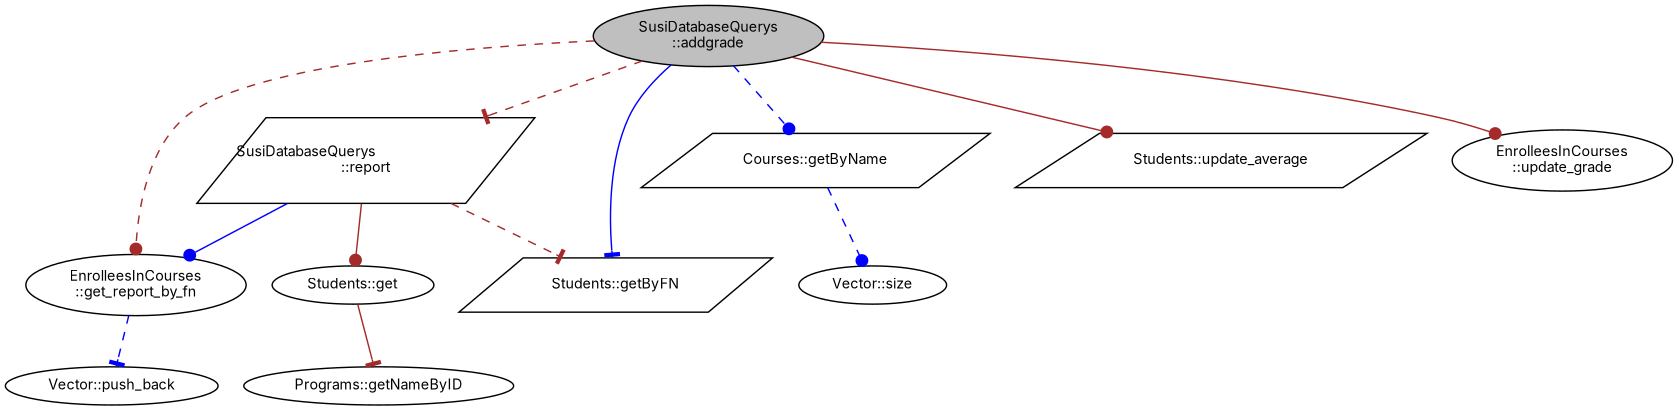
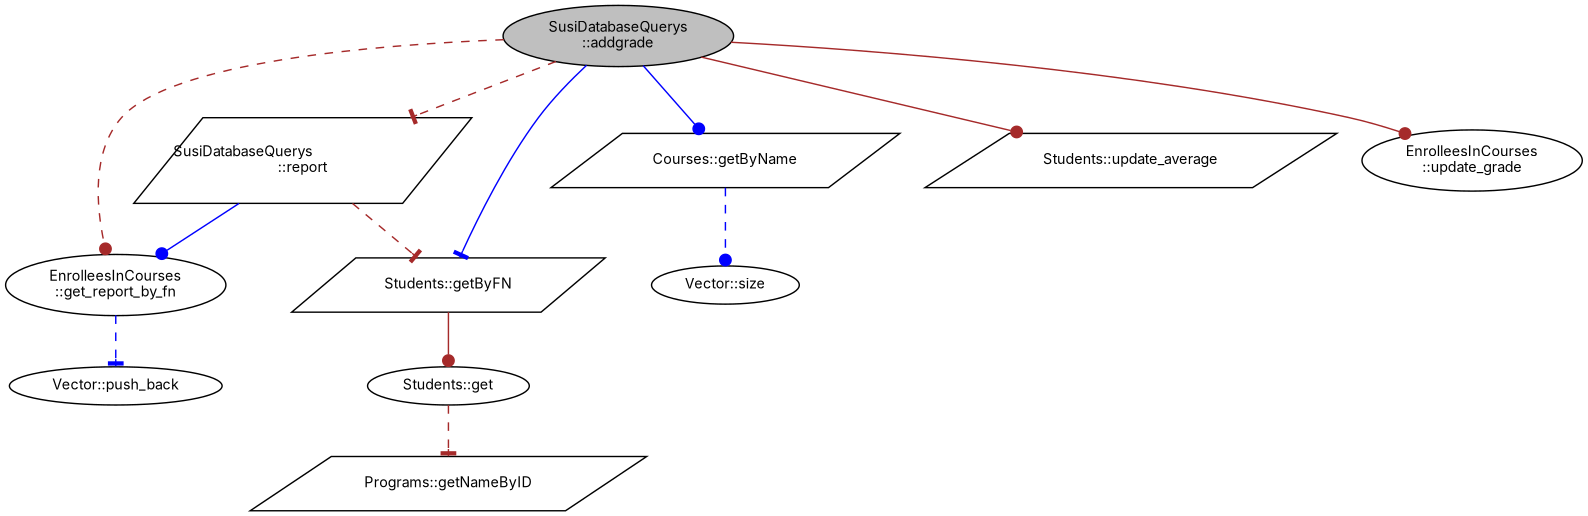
(759, 95) -> (669, 95)
(359, 229) -> (448, 333)
(365, 332) -> (448, 427)
(379, 386) -> (448, 484)
